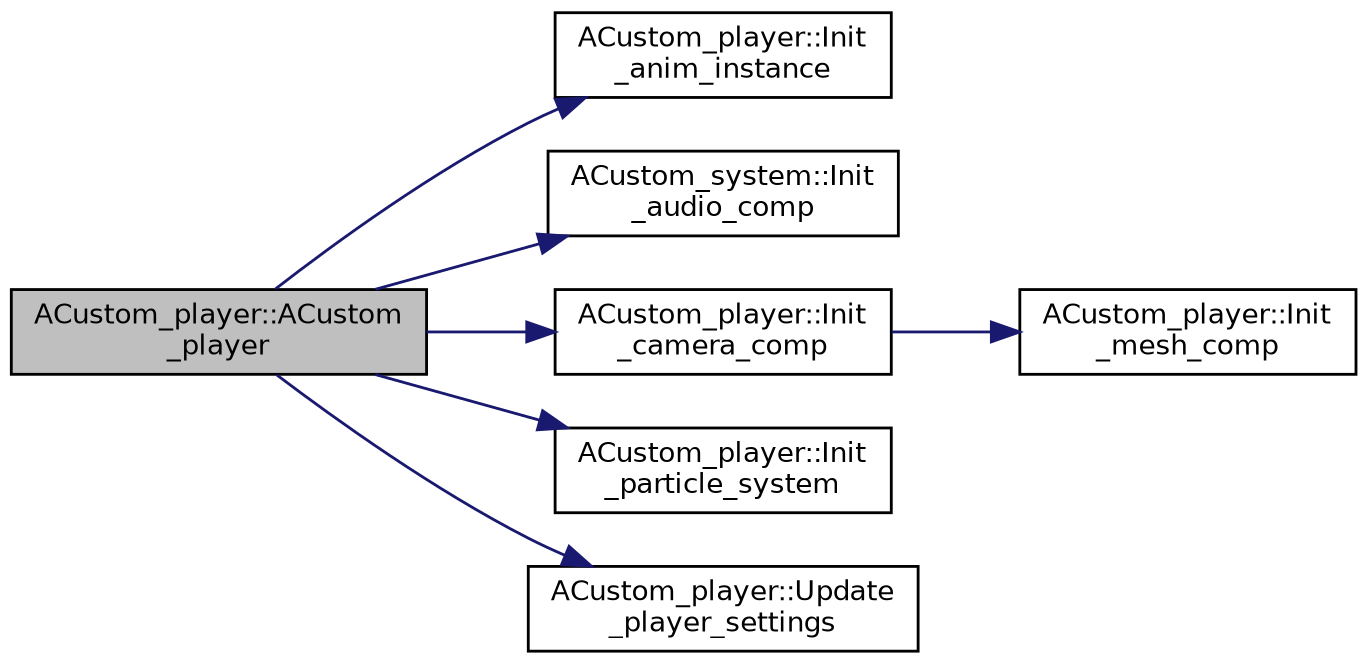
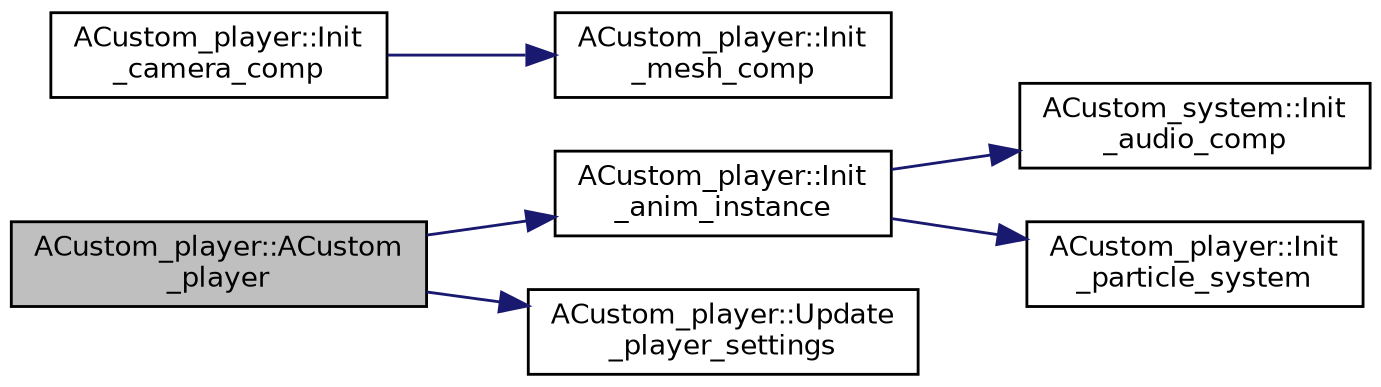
(457, 267) -> (941, 162)
(477, 332) -> none
(457, 397) -> (945, 227)
